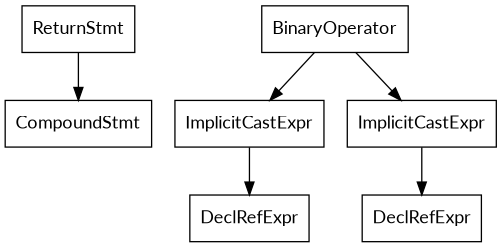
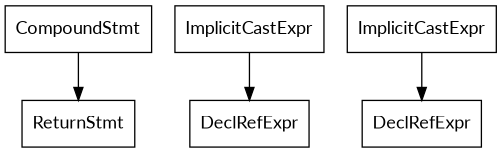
(335, 29) -> none
(78, 70) -> (78, 70)
